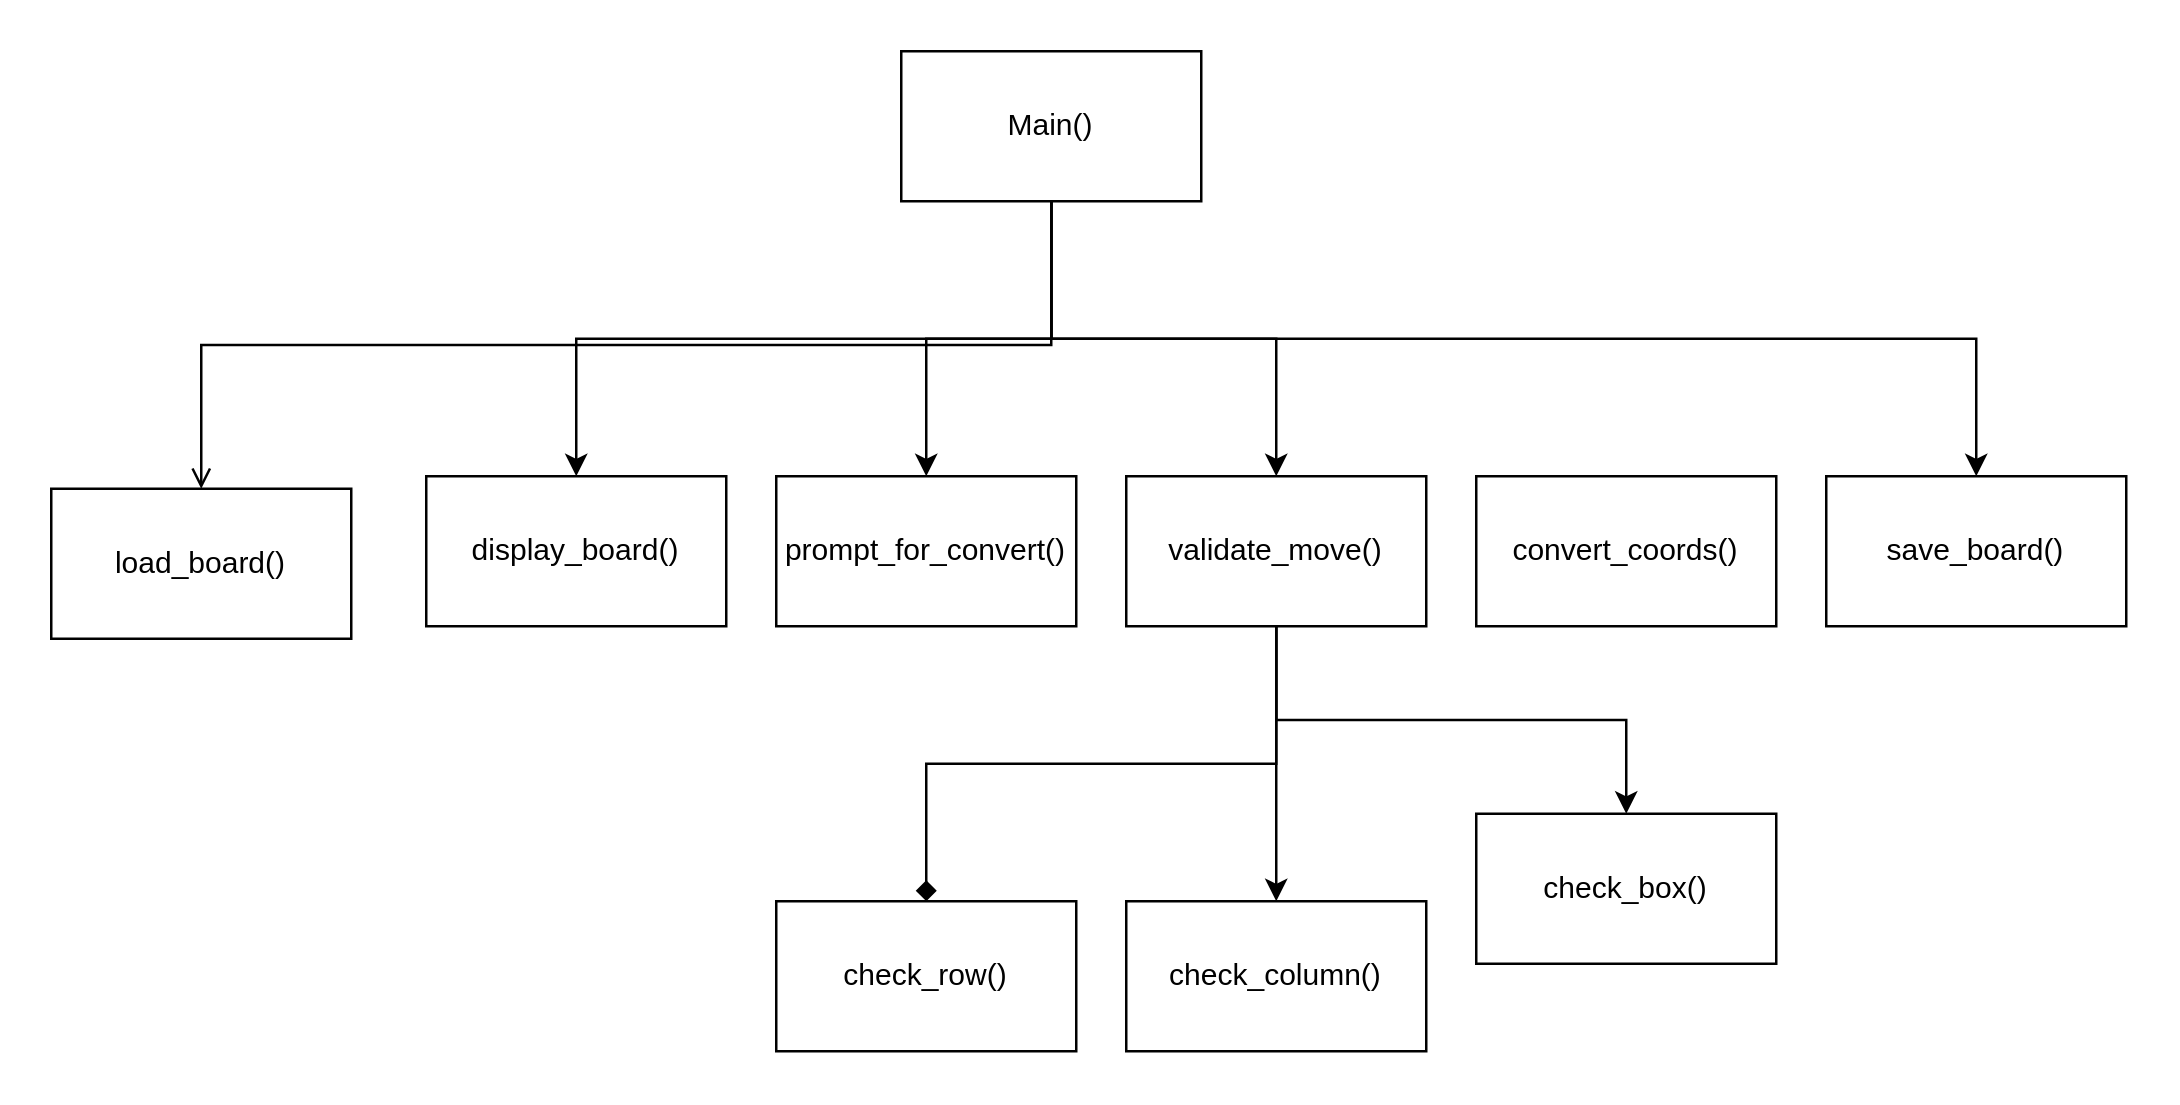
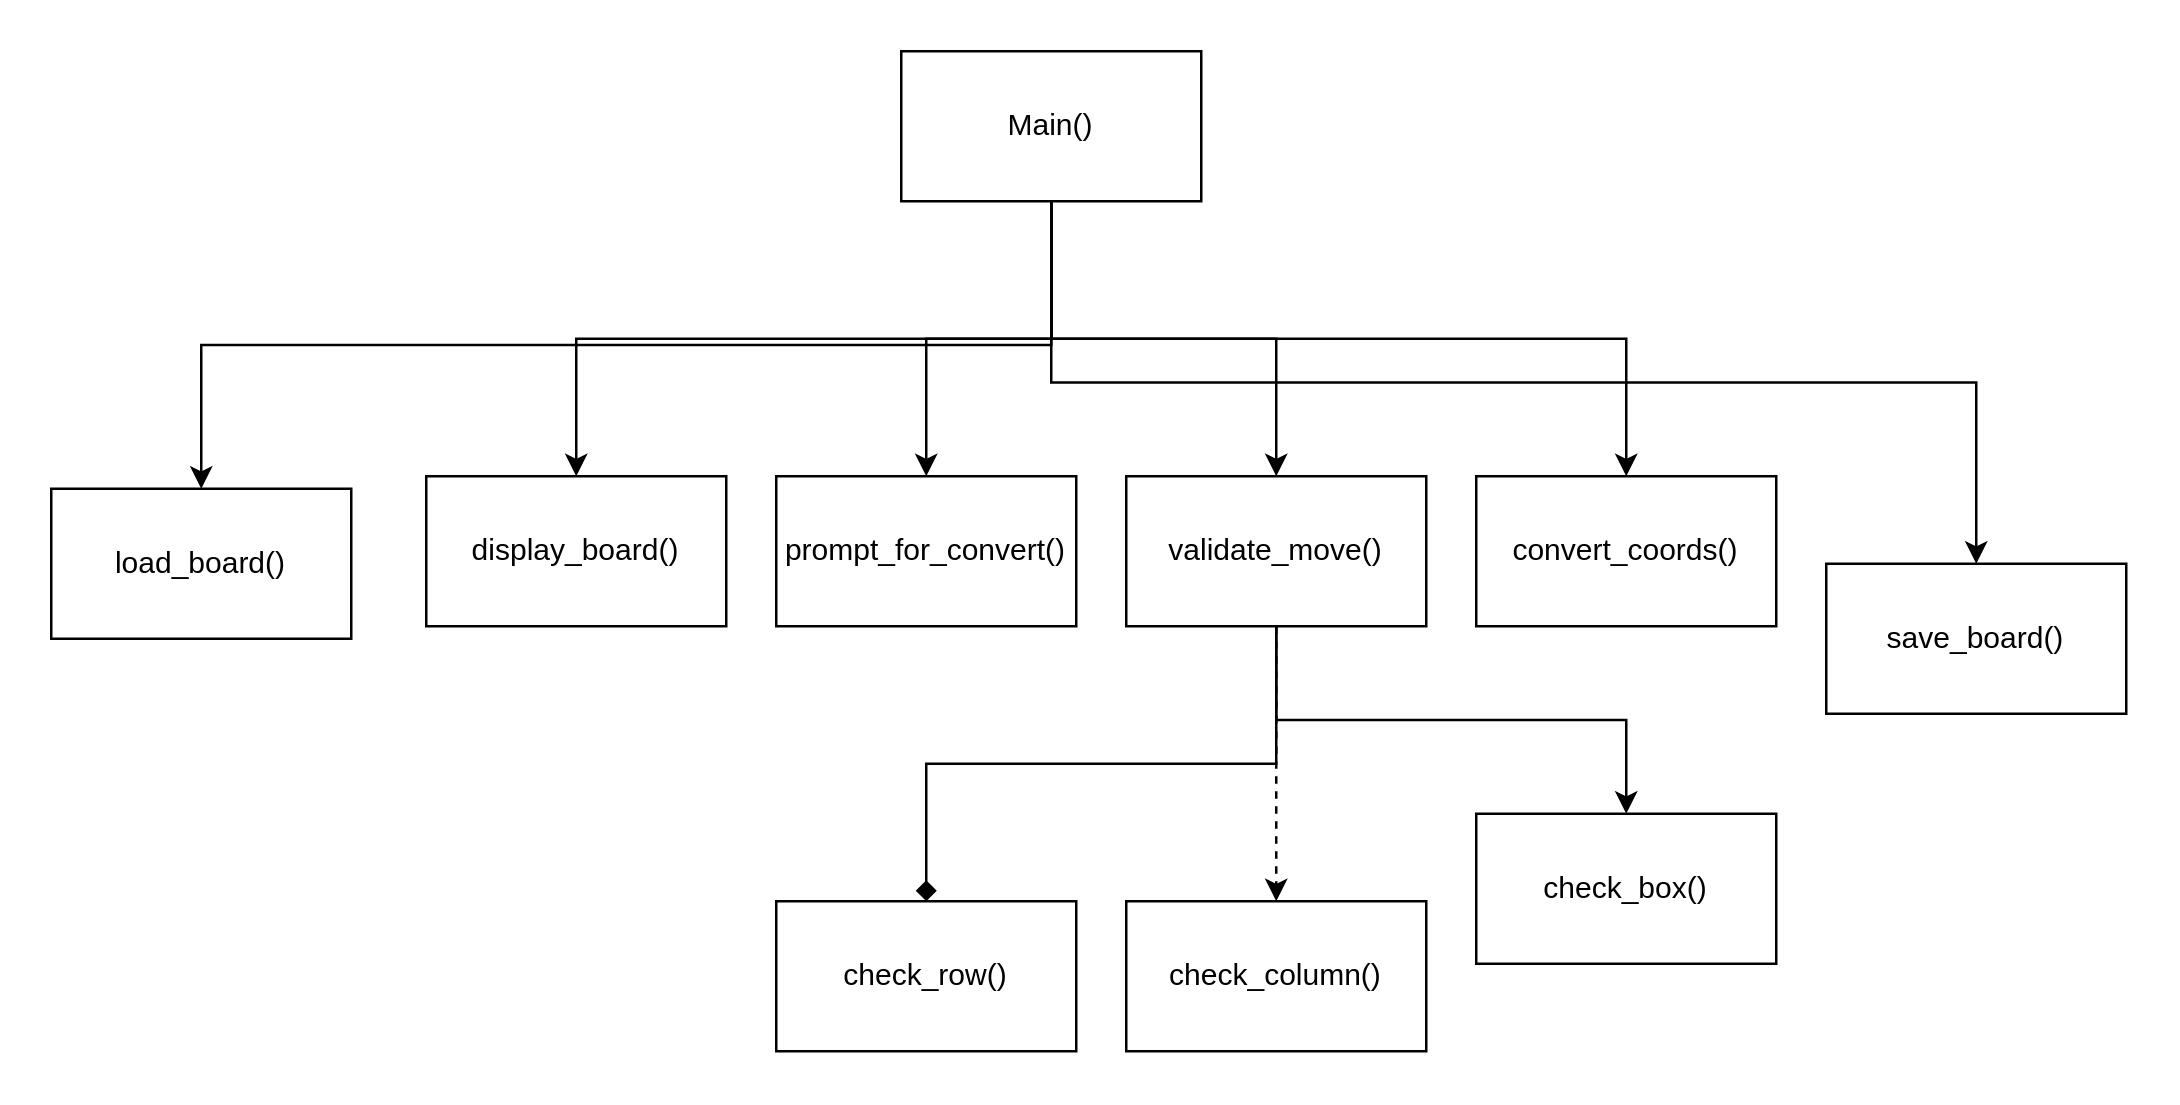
none -> (1626, 423)
(201, 474) -> (201, 470)
(1976, 551) -> (1976, 639)
(1276, 822) -> (1276, 822)
